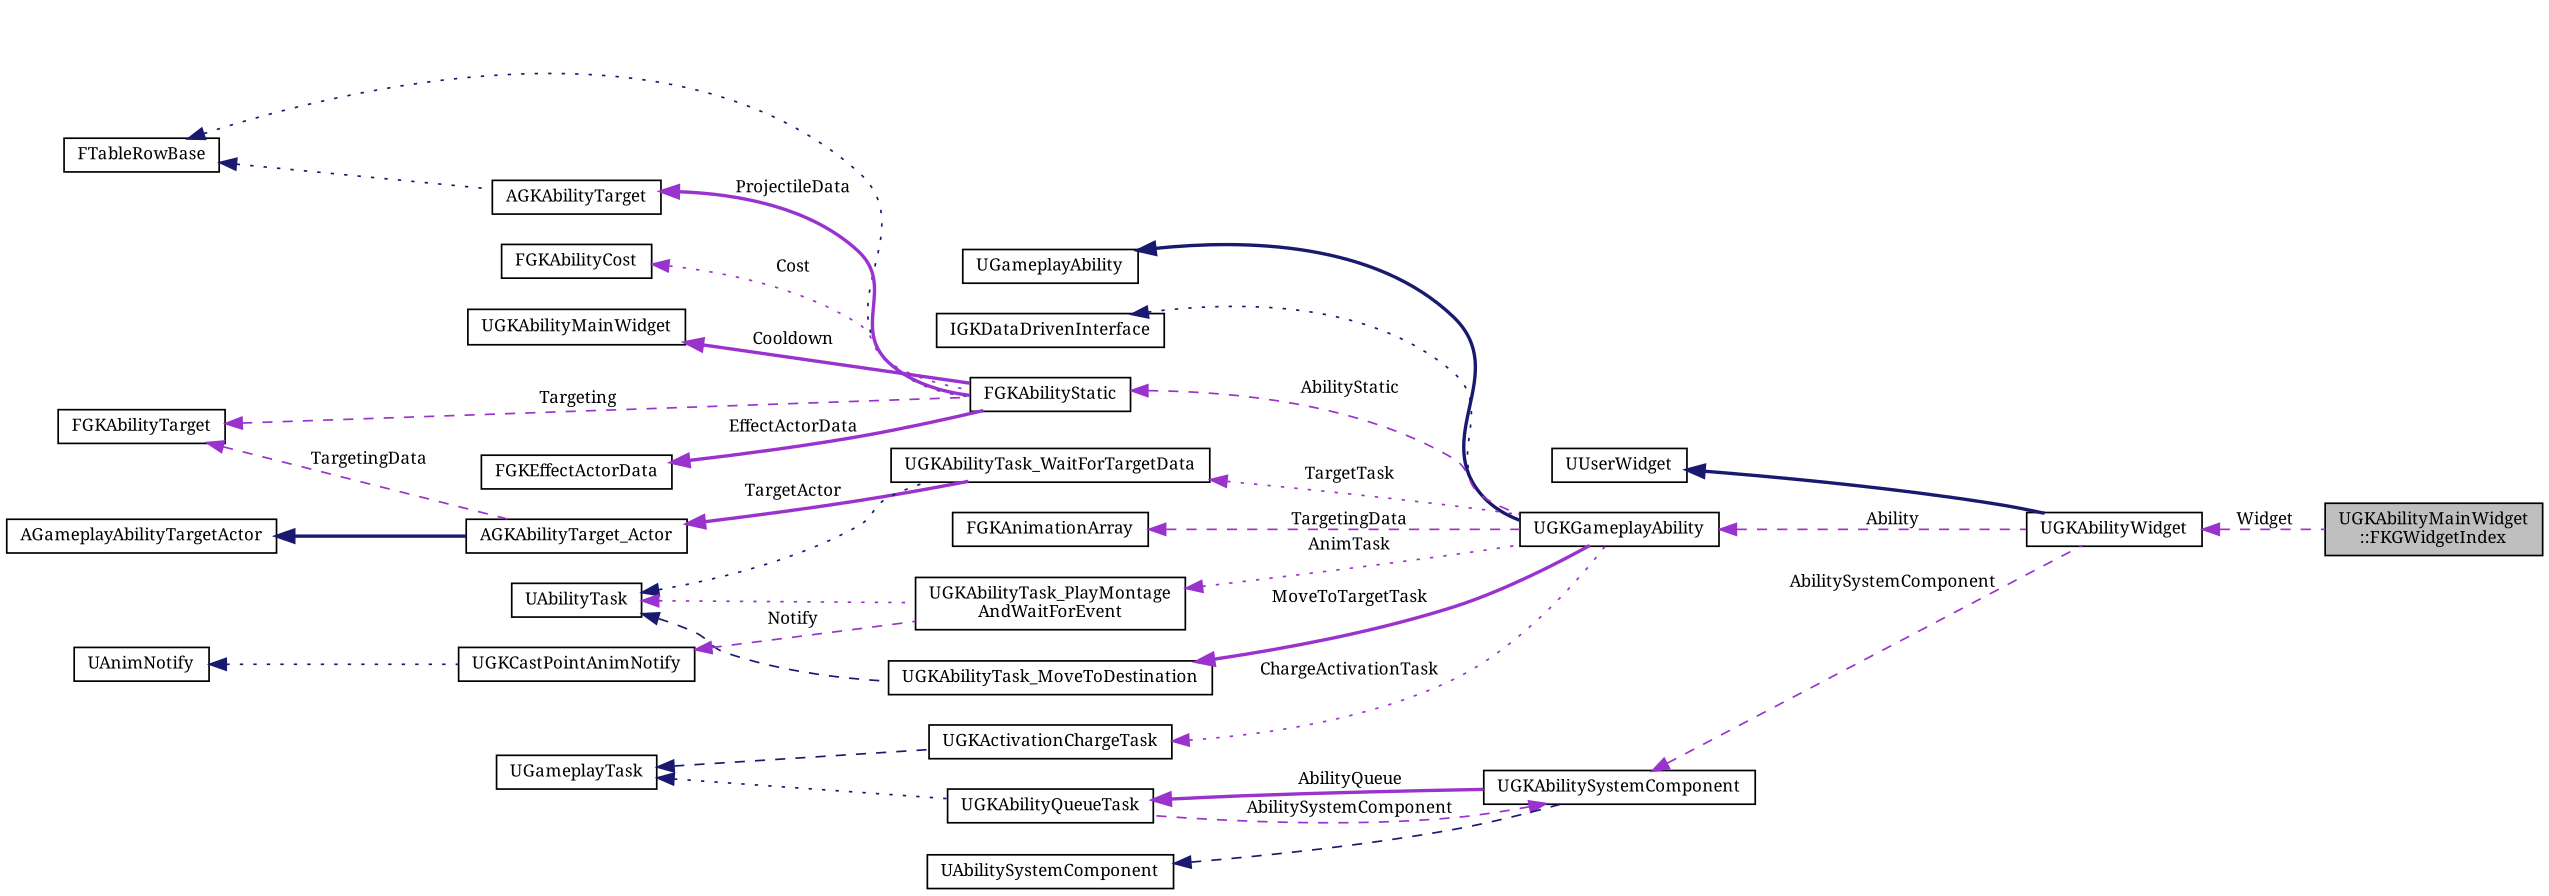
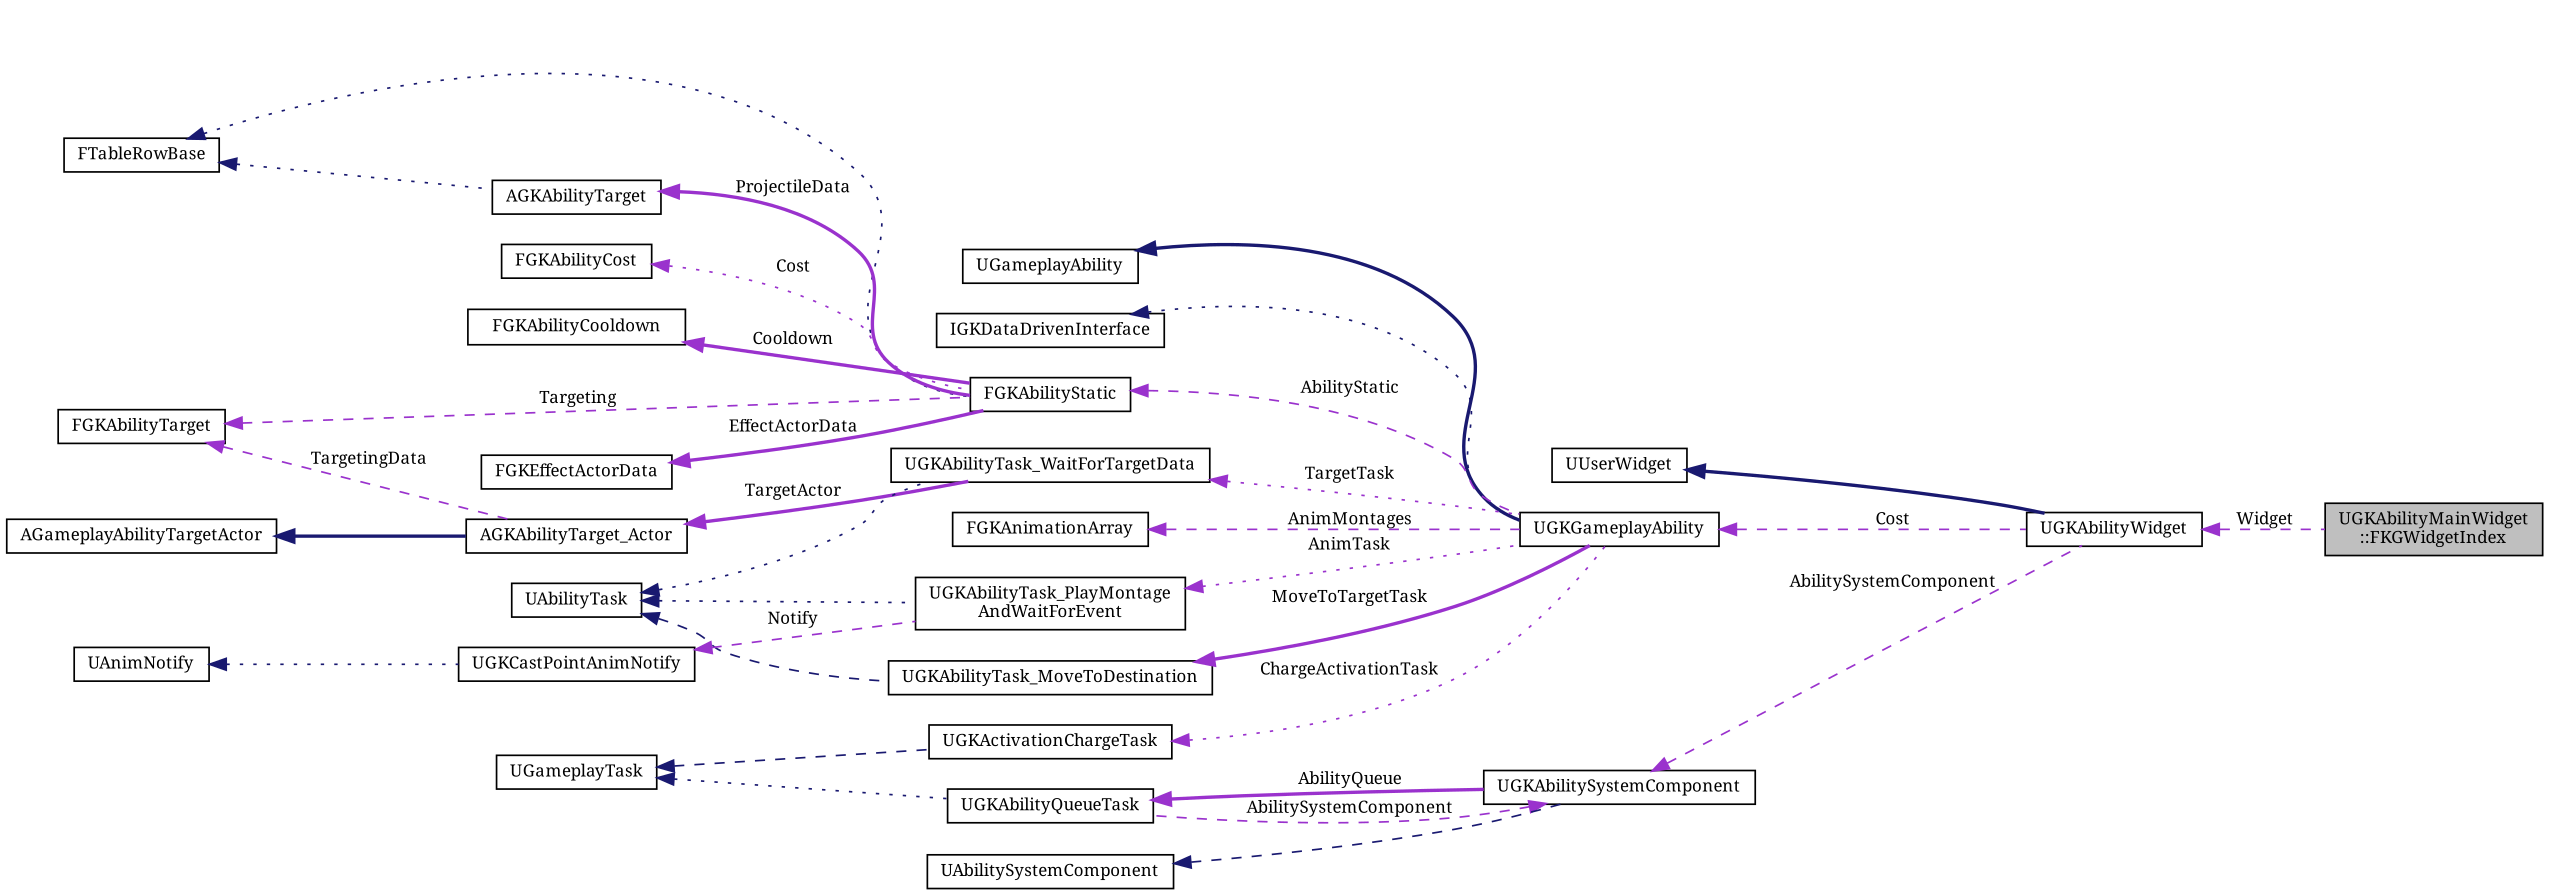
(577, 327) -> (577, 327)
(1348, 520) -> (1348, 520)
(1891, 520) -> (1891, 520)
(787, 602) -> (787, 602)
